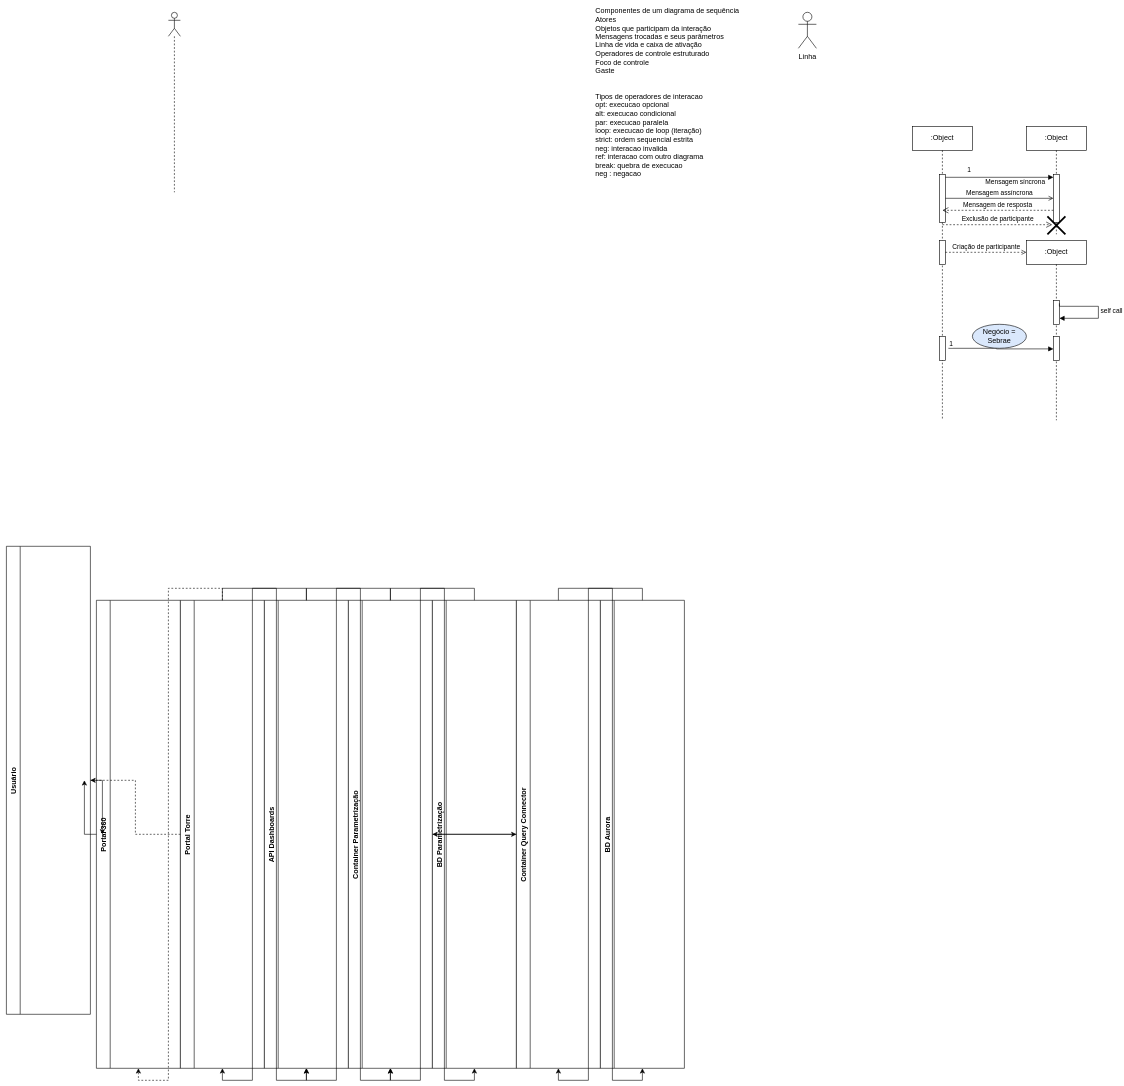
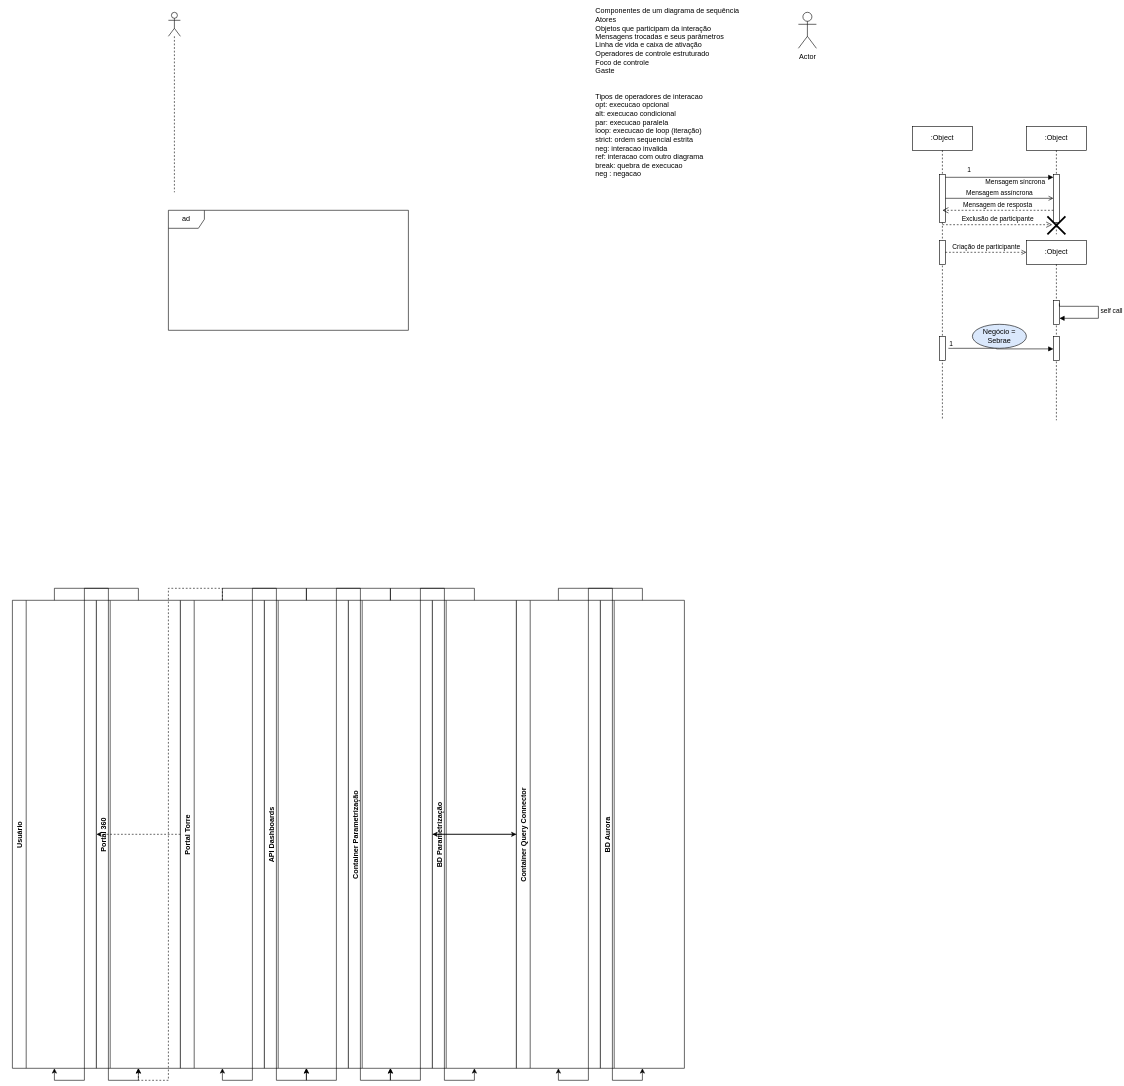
(808, 57) -> (808, 57)
none -> (288, 270)
(48, 780) -> (54, 834)
